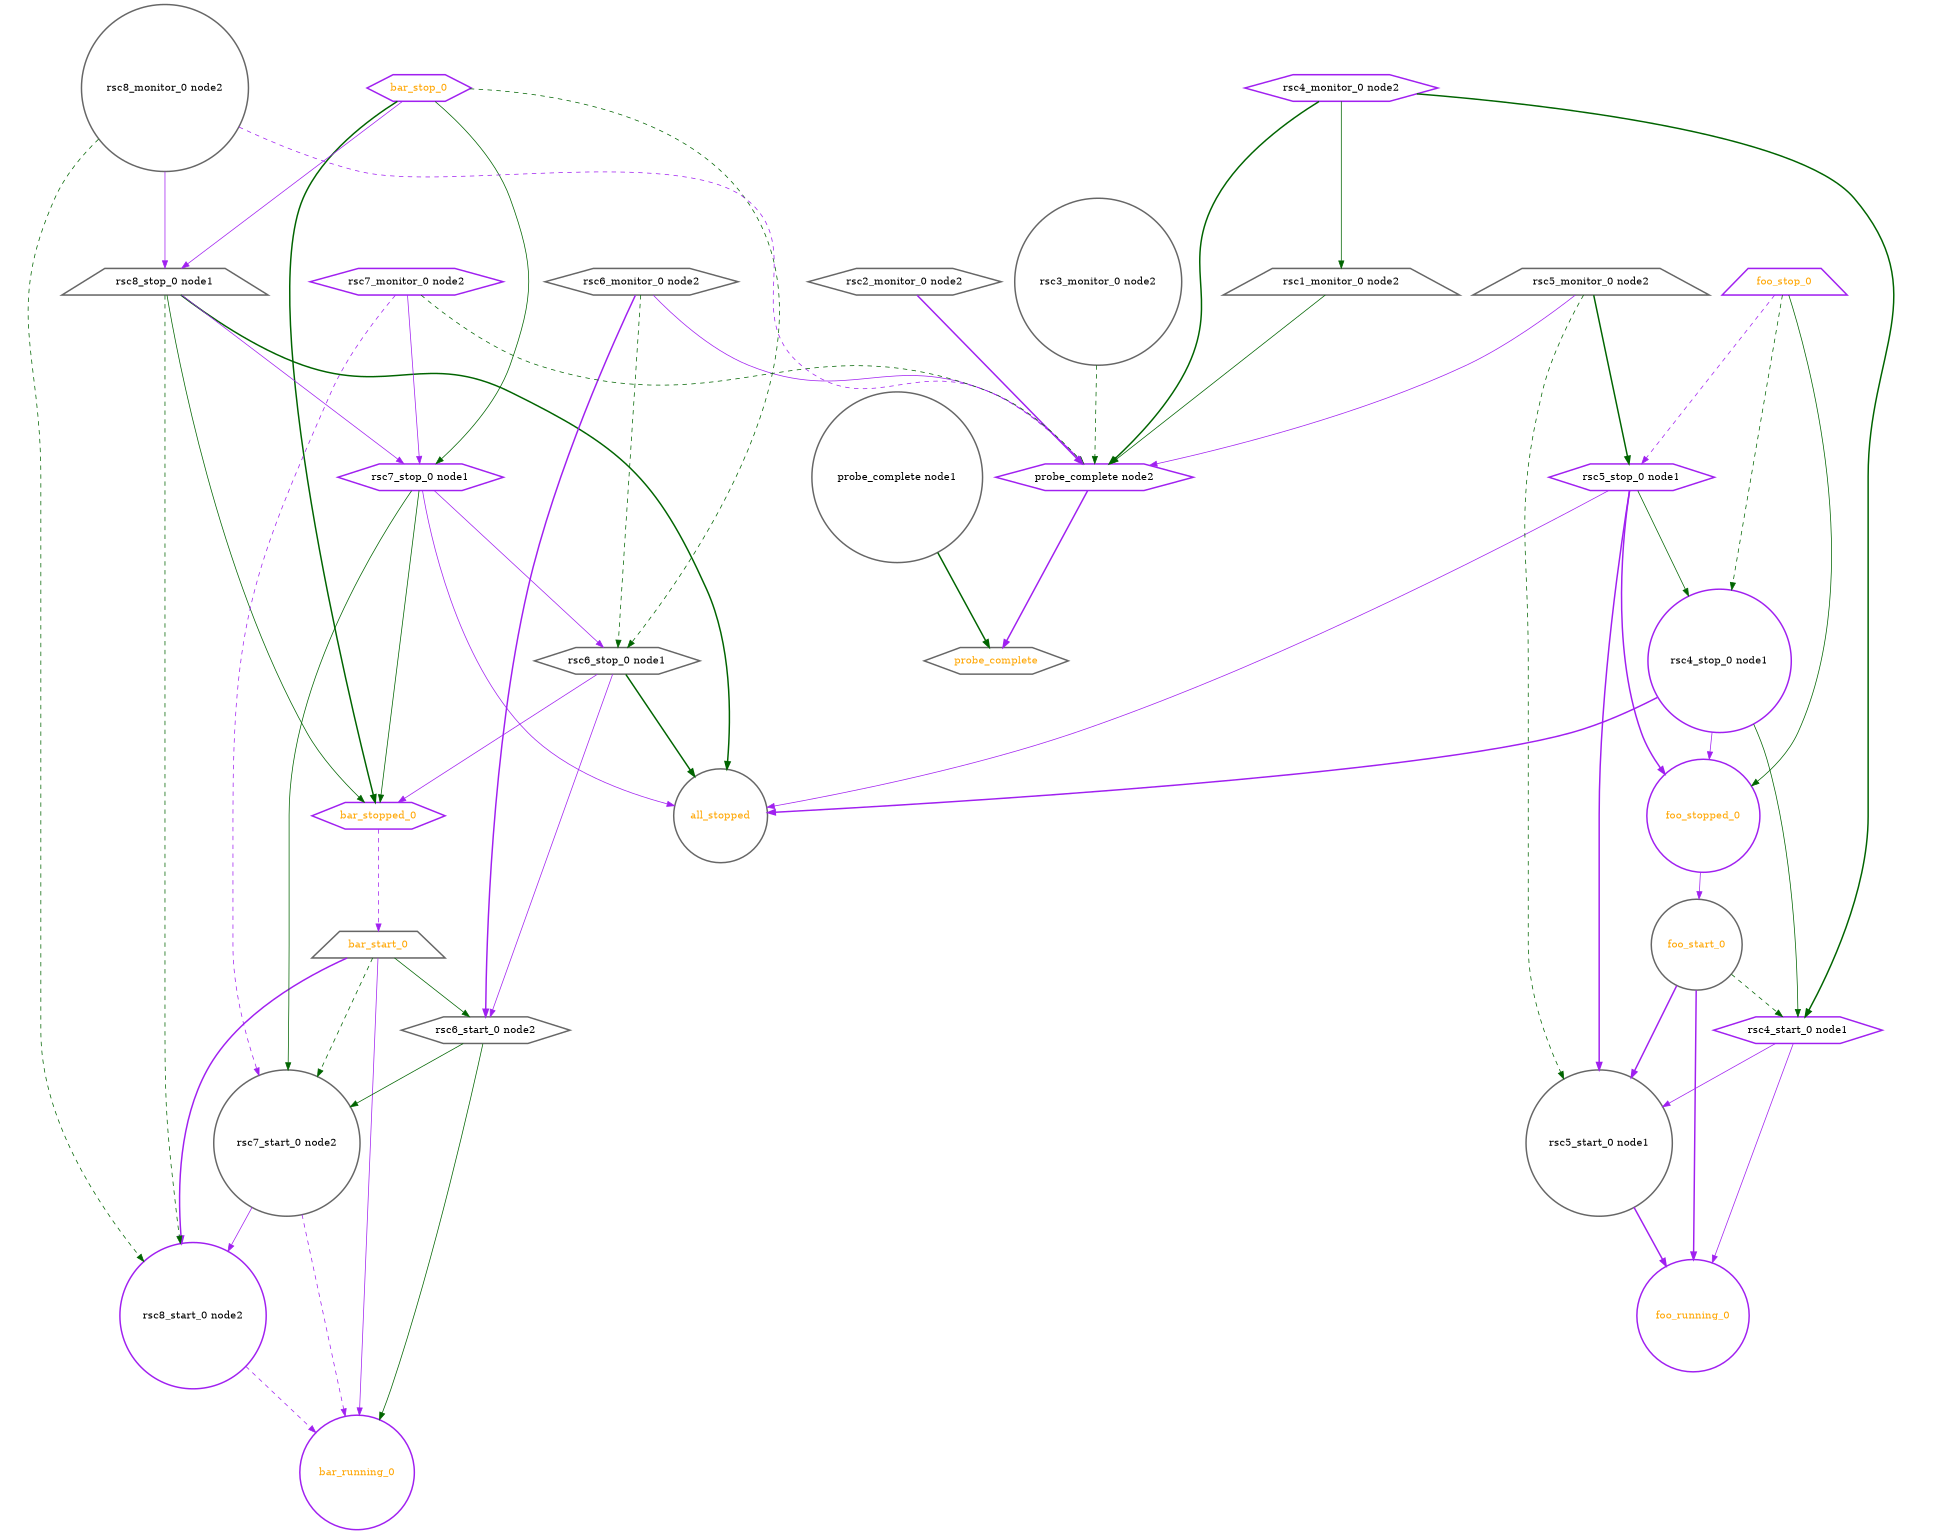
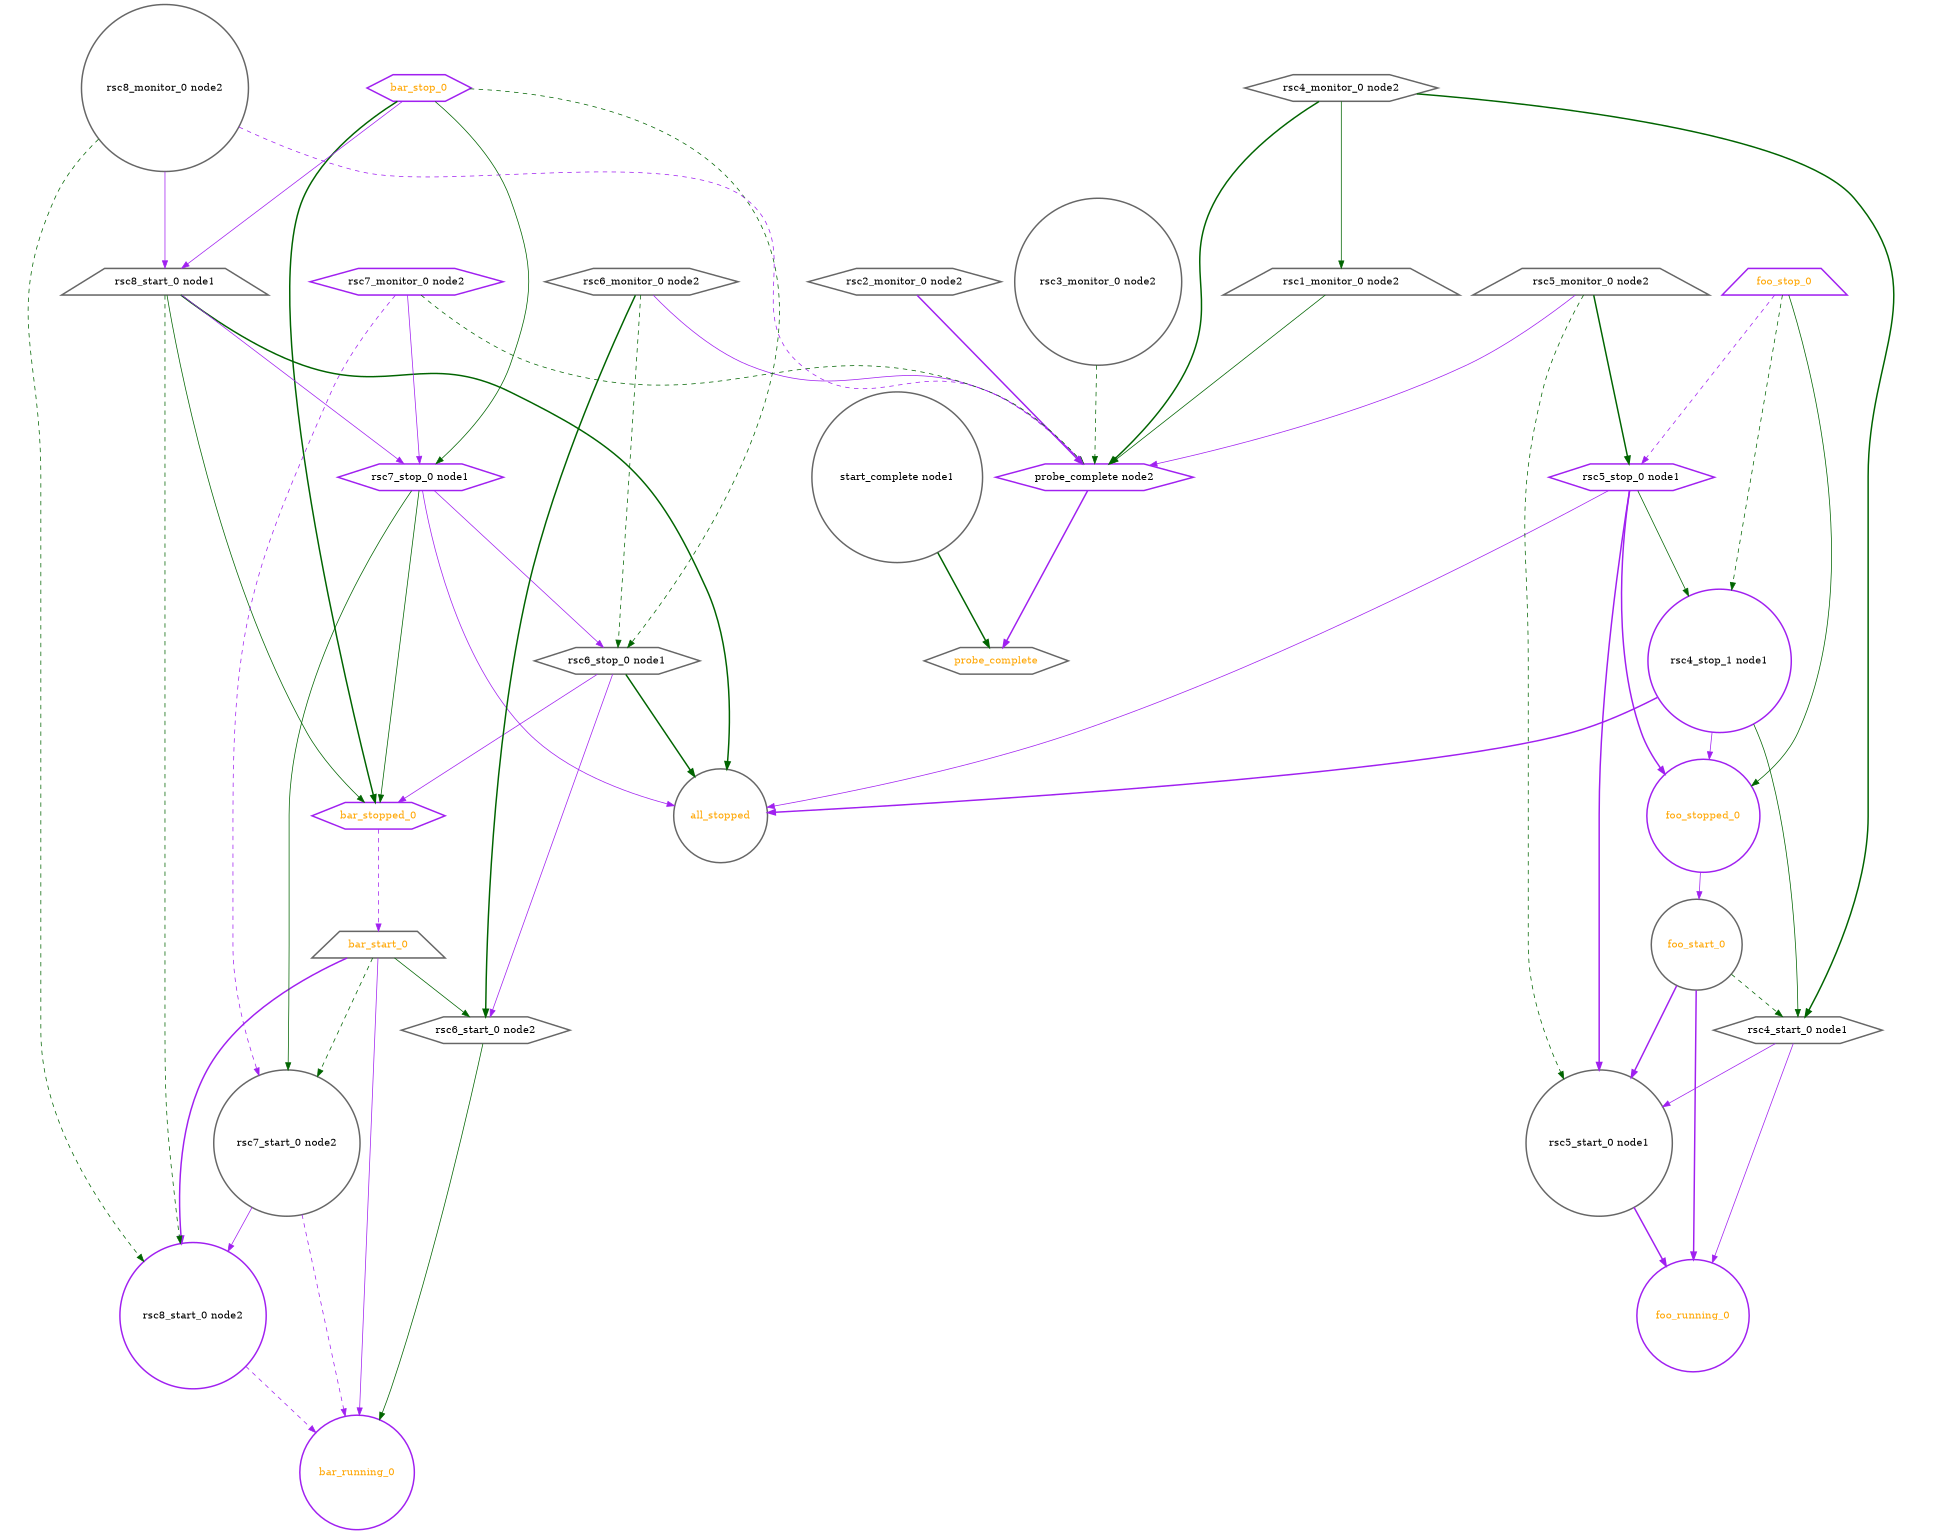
(1341, 88) -> (1341, 88)
(165, 282) -> (165, 282)
(897, 477) -> (897, 477)
(517, 643) -> (517, 643)
(1720, 661) -> (1720, 661)
(1798, 1030) -> (1798, 1030)
(410, 1073) -> none
